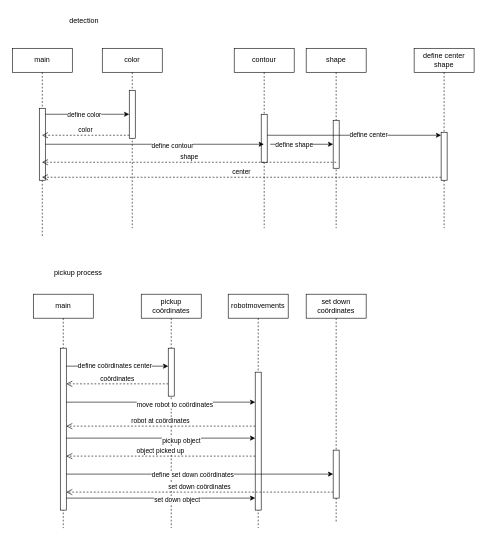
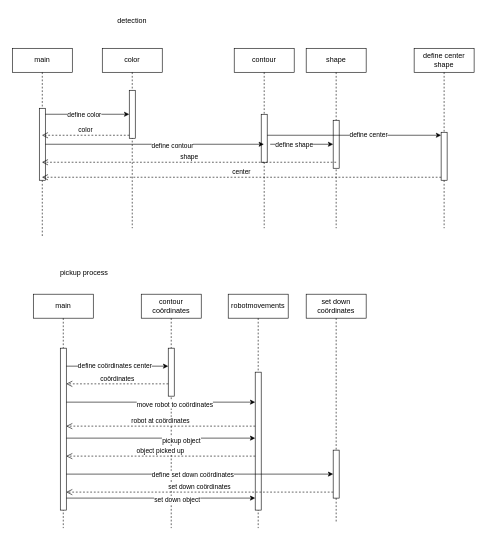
(84, 21) -> (132, 21)
(78, 273) -> (84, 273)
(171, 306) -> (171, 306)
